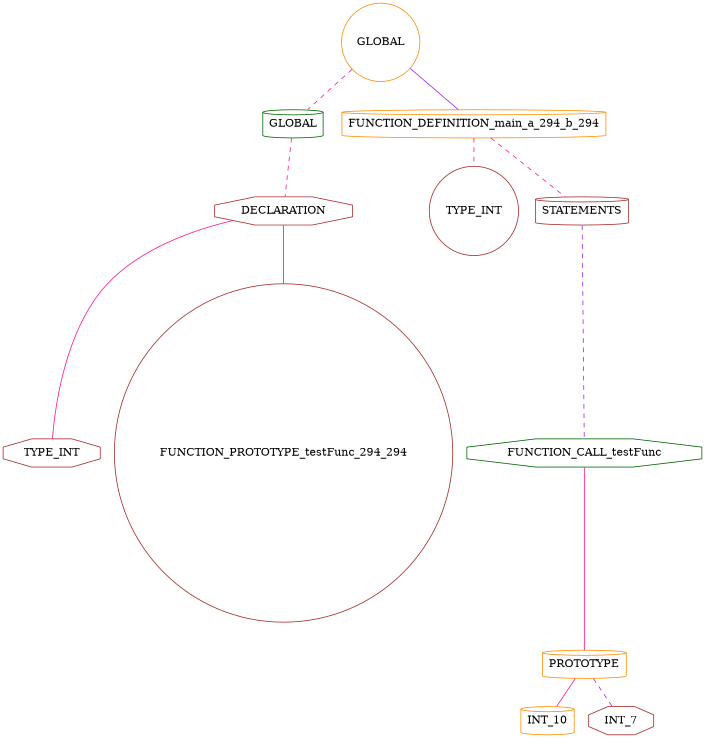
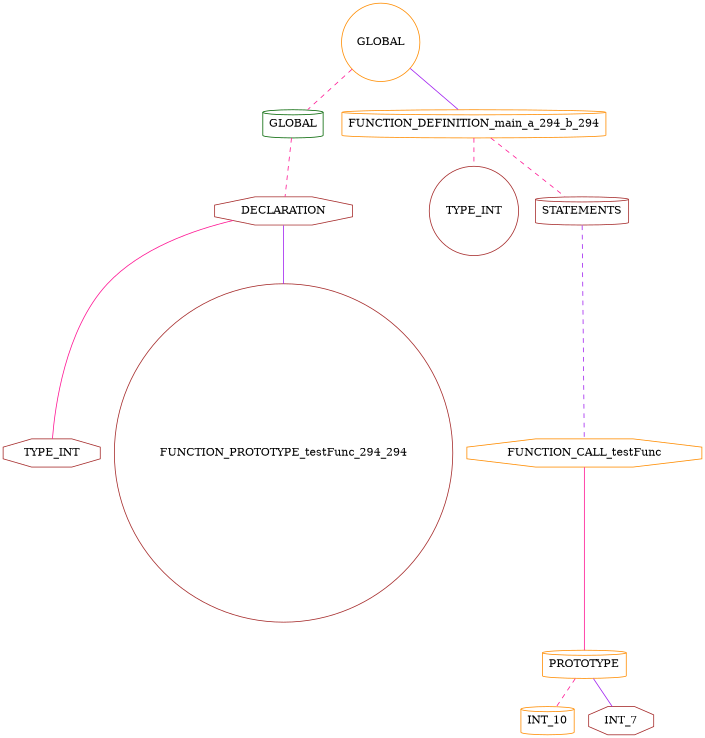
(584, 453) -> (584, 453)
(566, 693) -> (566, 693)
(603, 693) -> (603, 693)
